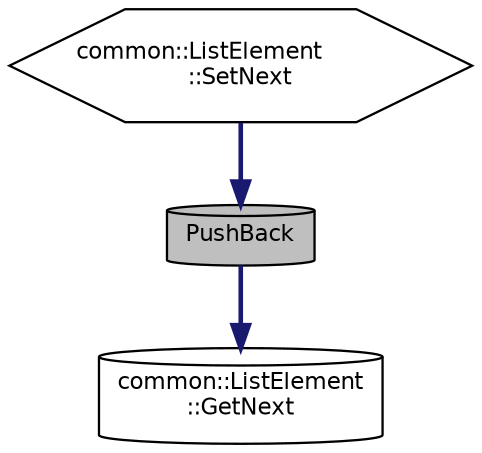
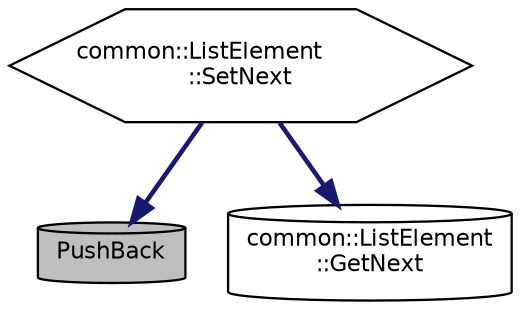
(241, 295) -> (302, 154)
